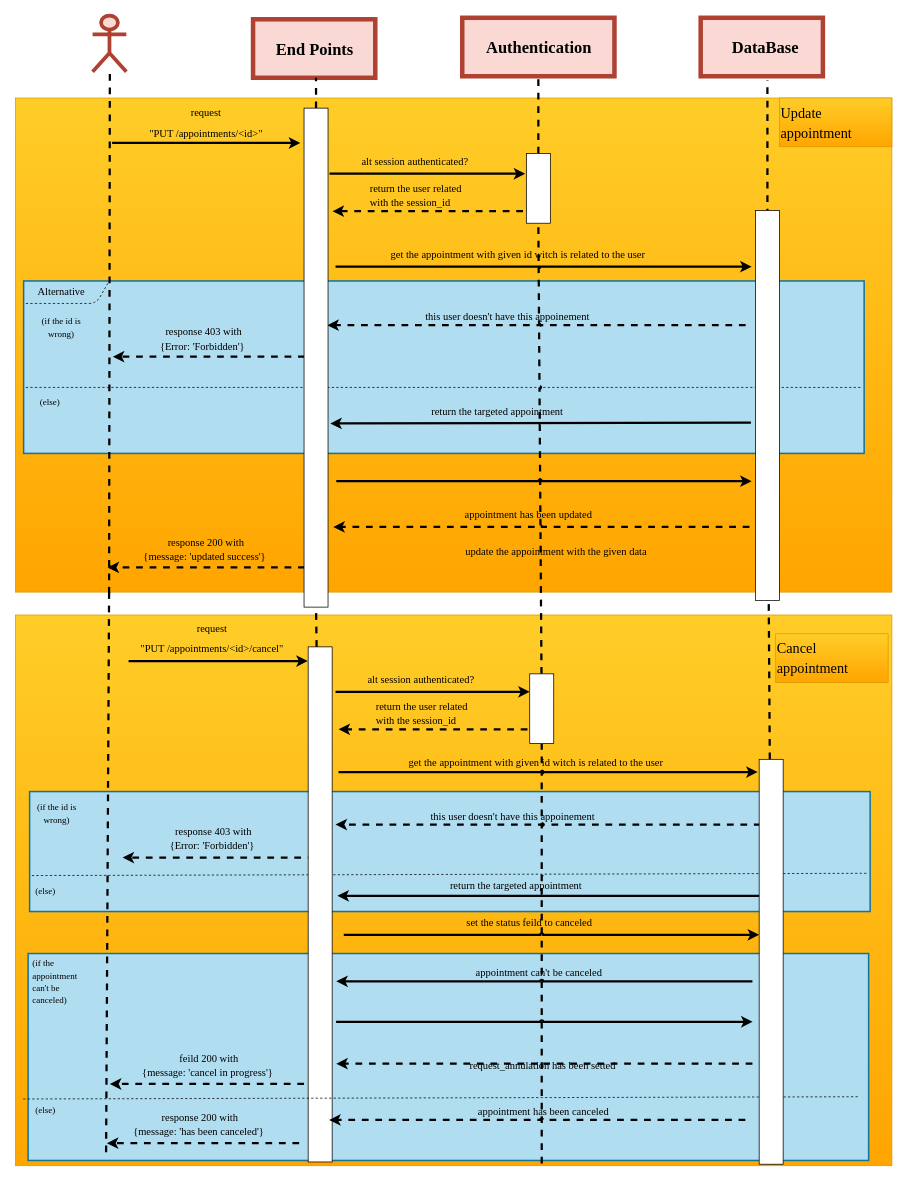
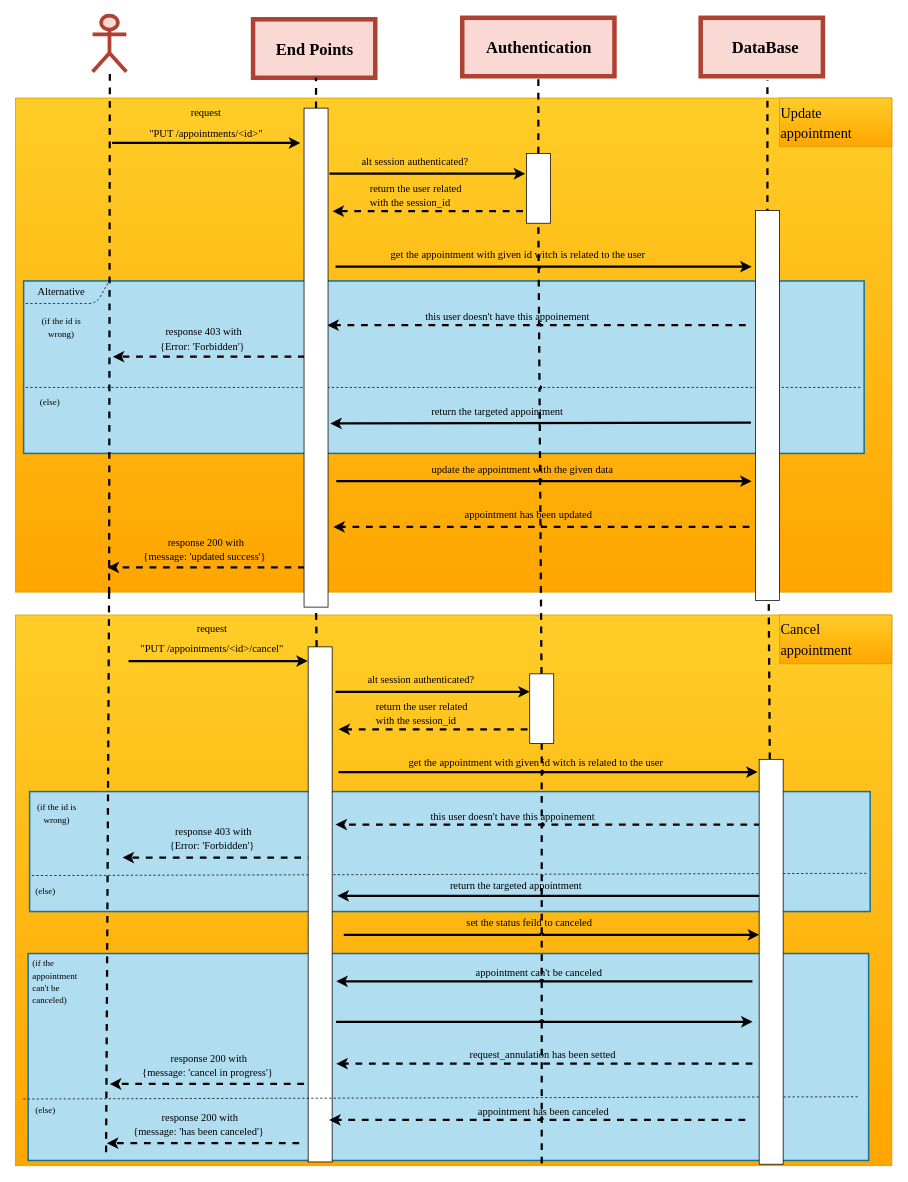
(556, 550) -> (522, 468)
(832, 658) -> (836, 639)
(209, 1065) -> (209, 1065)
(542, 1065) -> (542, 1053)
